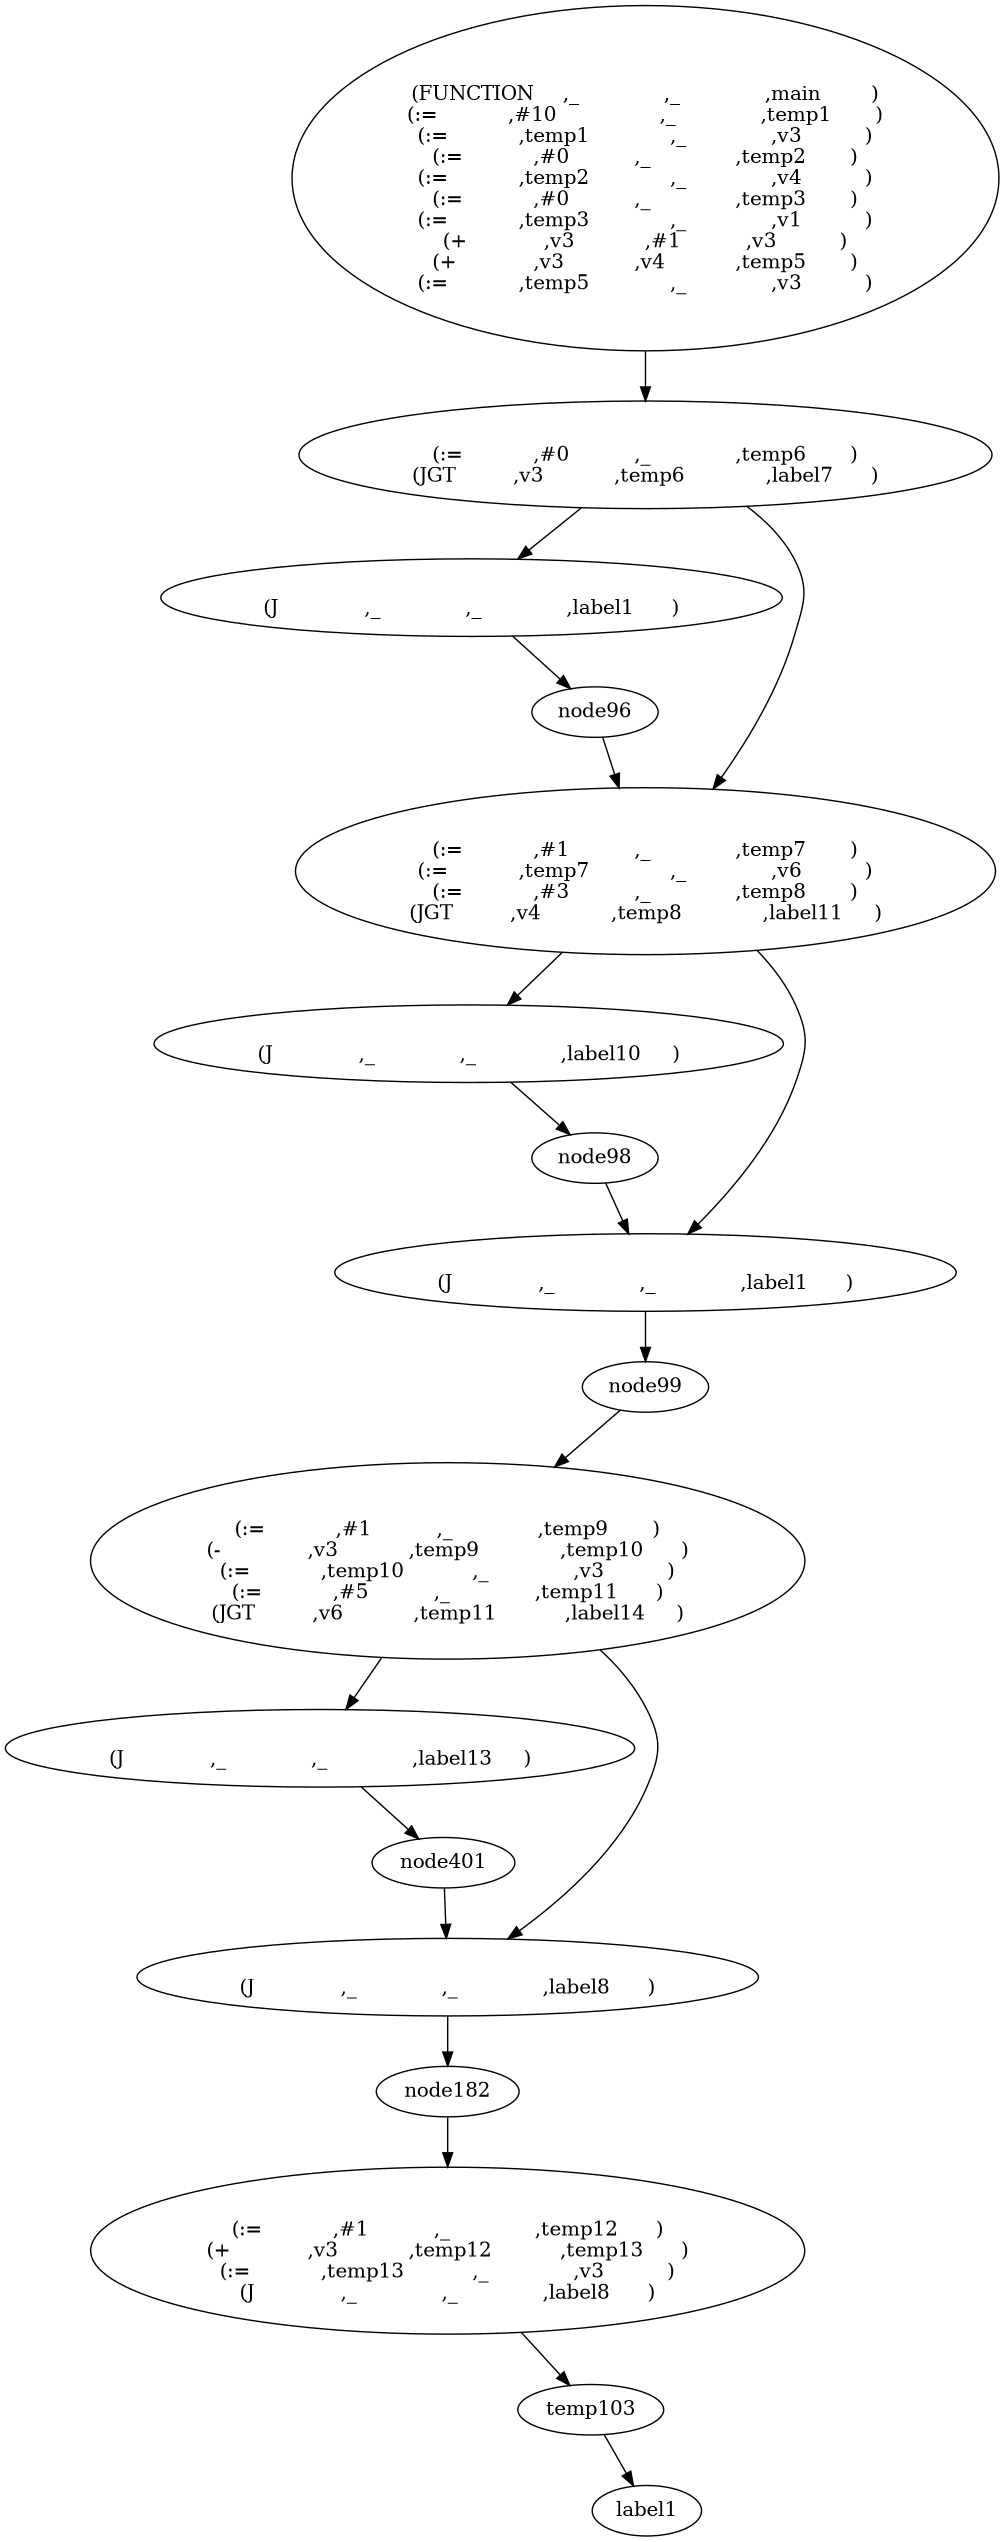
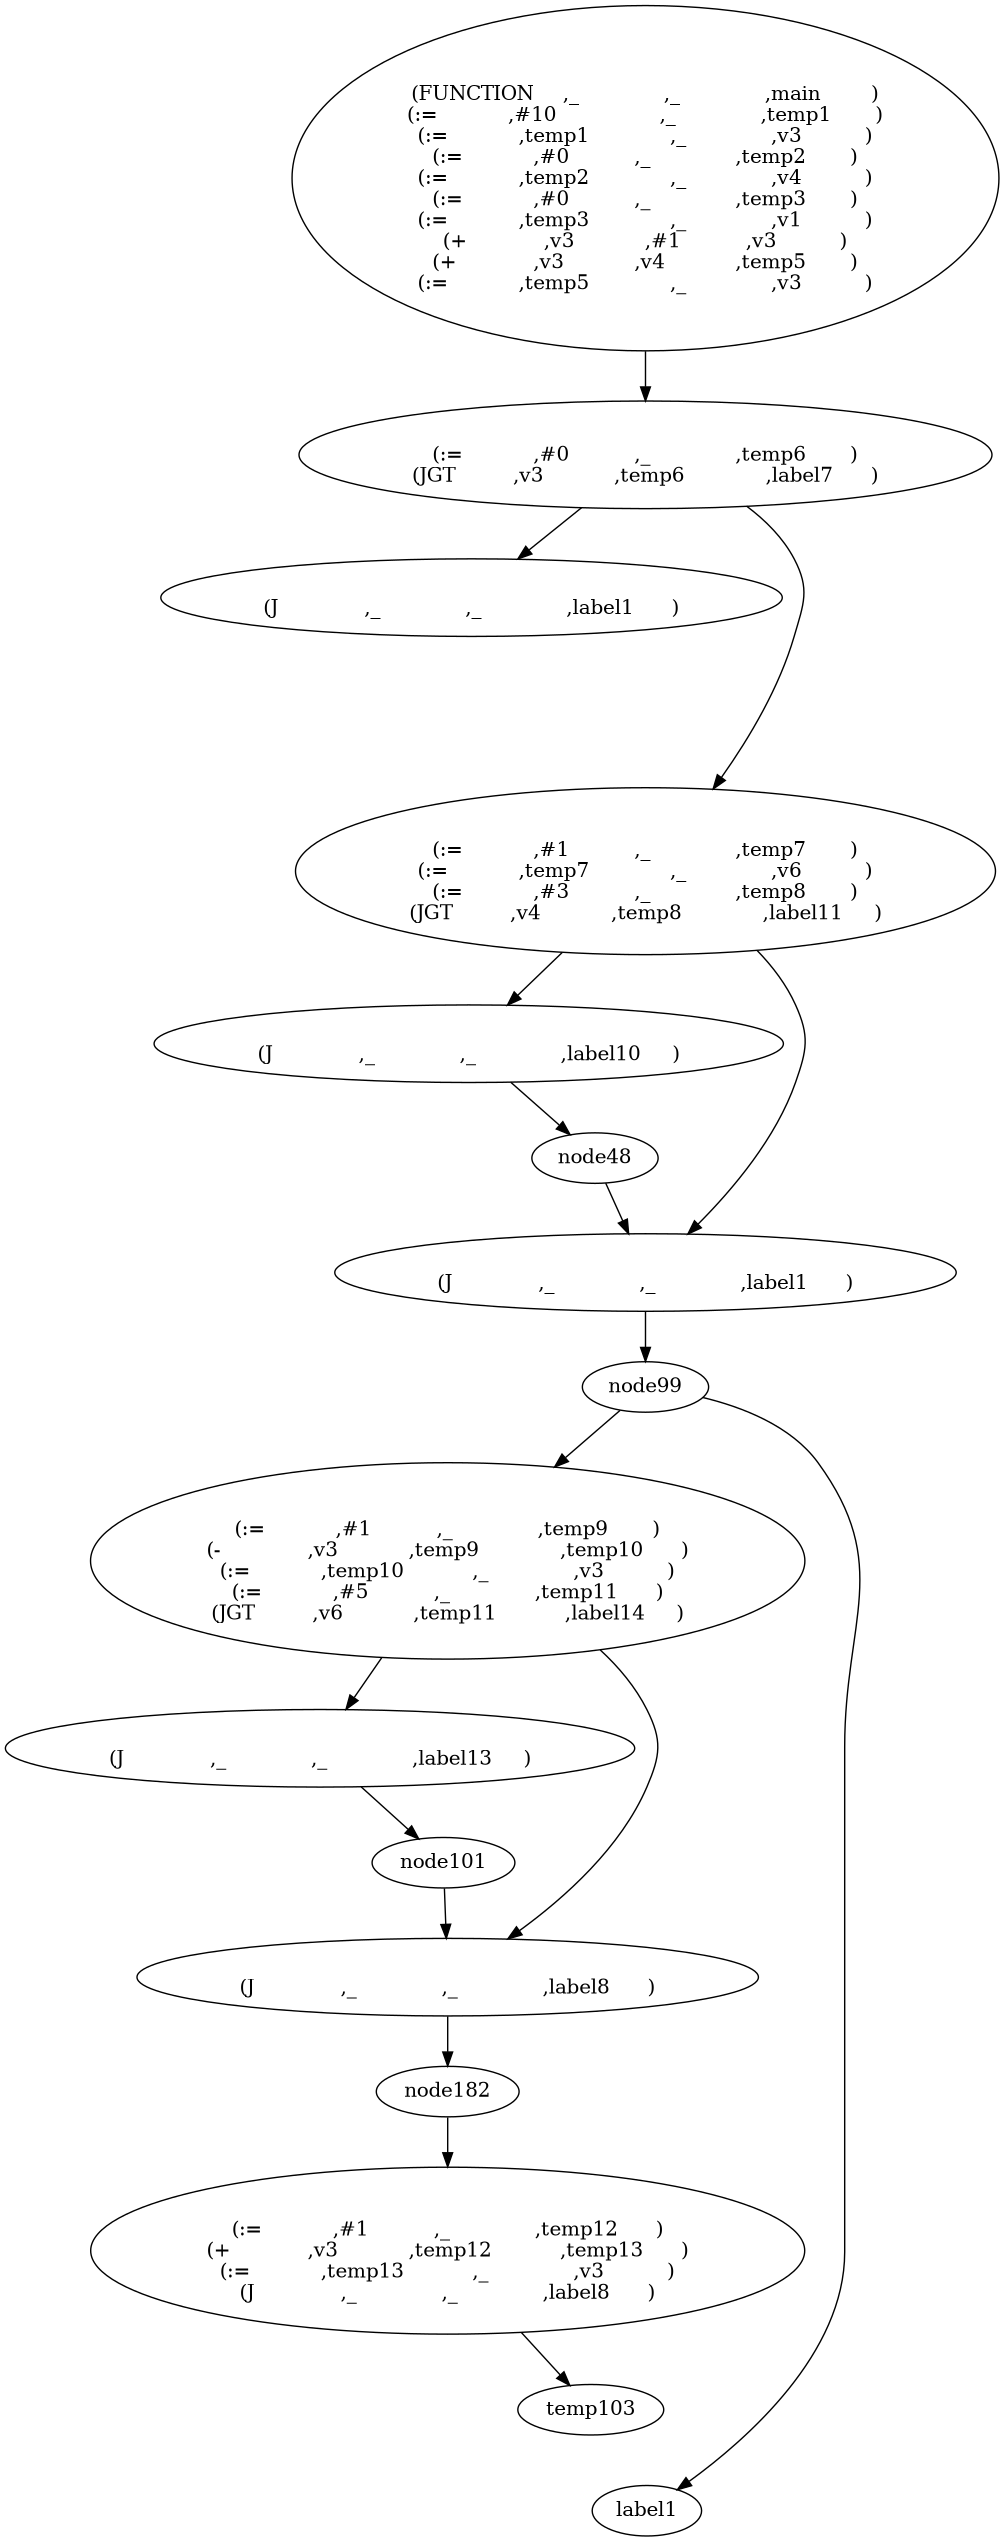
(595, 712) -> none
(595, 1158) -> (595, 1158)
(443, 1863) -> (443, 1863)
(615, 2454) -> (845, 1928)
